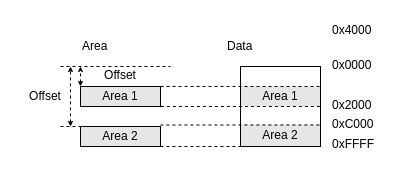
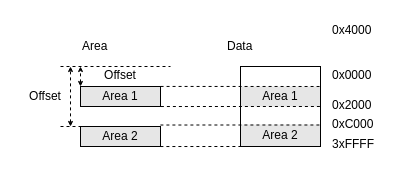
(361, 66) -> (361, 76)
(353, 145) -> (353, 145)
